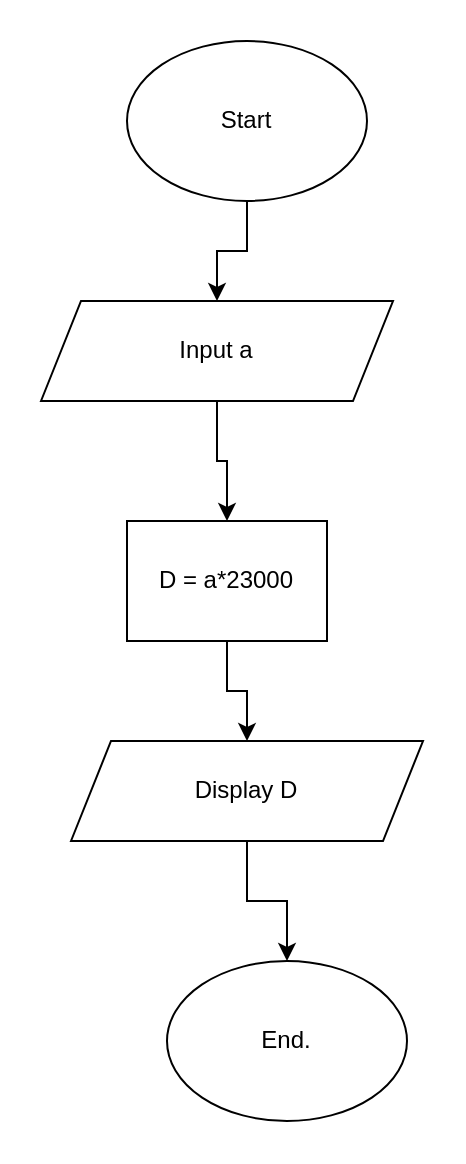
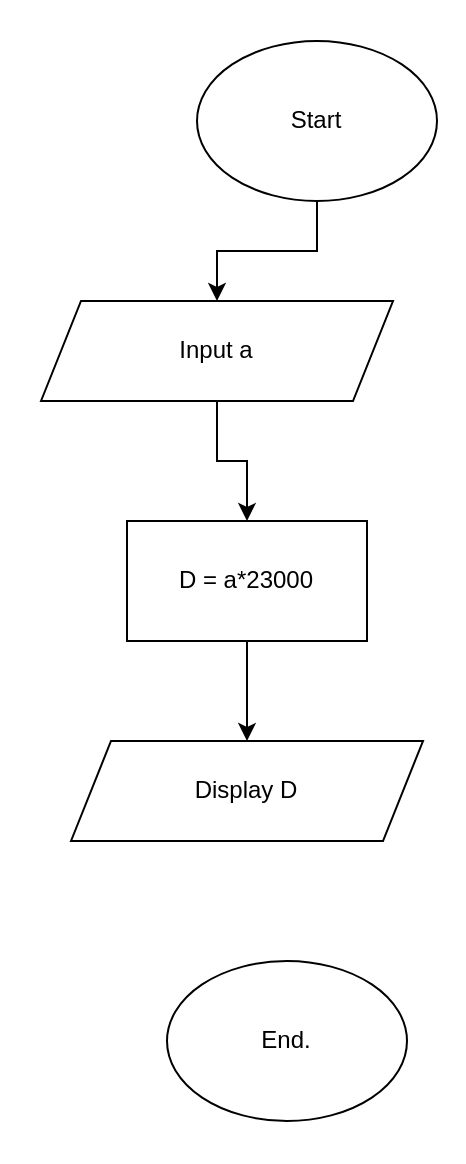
(247, 121) -> (317, 121)
(227, 581) -> (247, 581)
(260, 901) -> none
